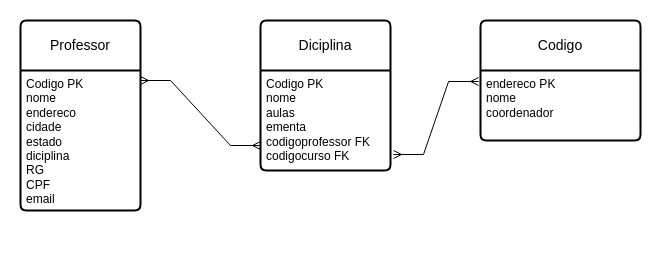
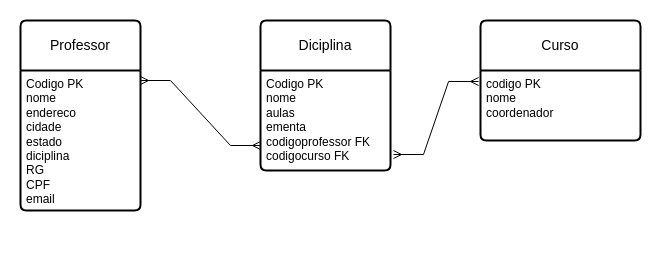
(561, 46) -> (561, 46)
(523, 99) -> (523, 99)
